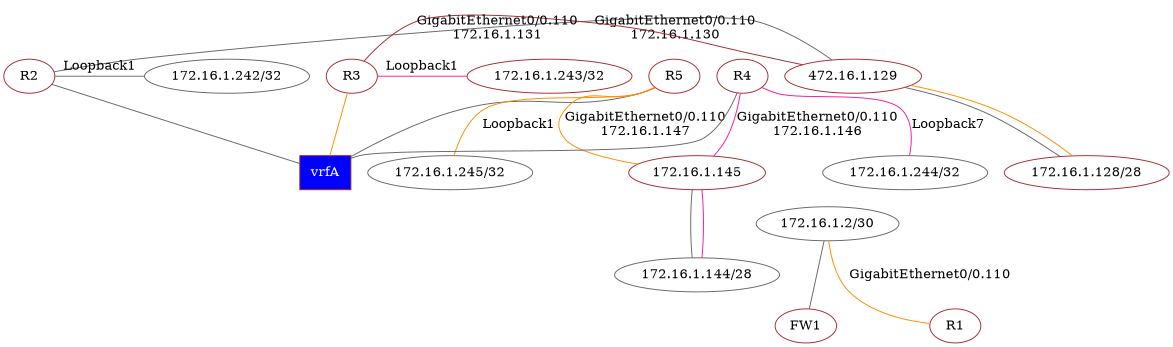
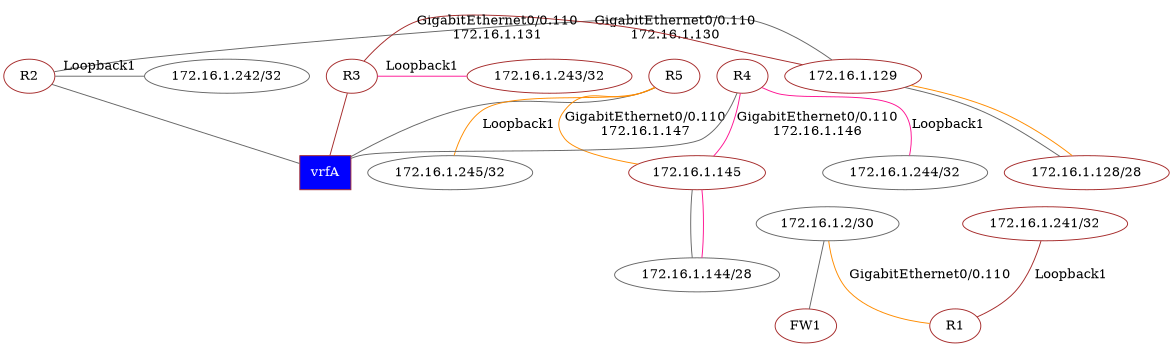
(853, 76) -> (853, 76)
(339, 124) -> (339, 124)
(948, 124) -> (948, 124)
none -> (1045, 224)
